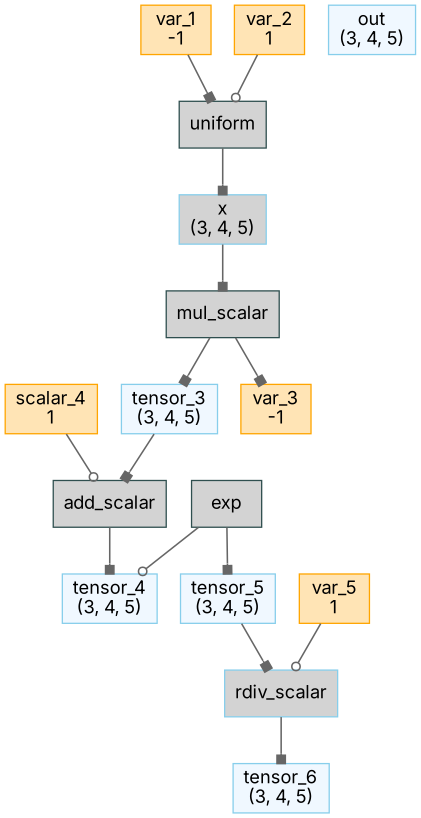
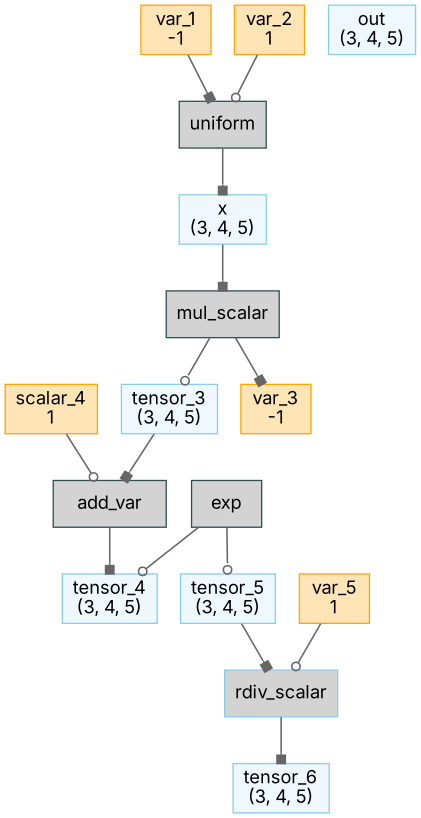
(223, 219) -> (223, 219)
(199, 357) -> (199, 357)
(110, 504) -> (110, 504)
(227, 545) -> (227, 545)
